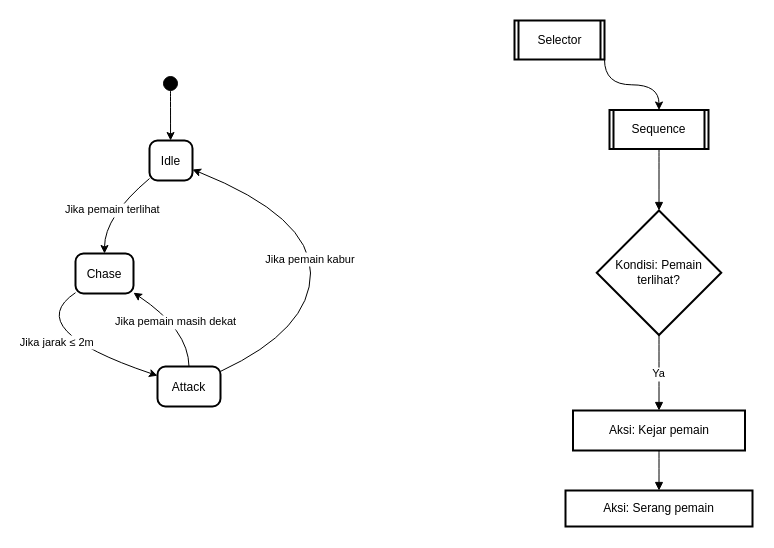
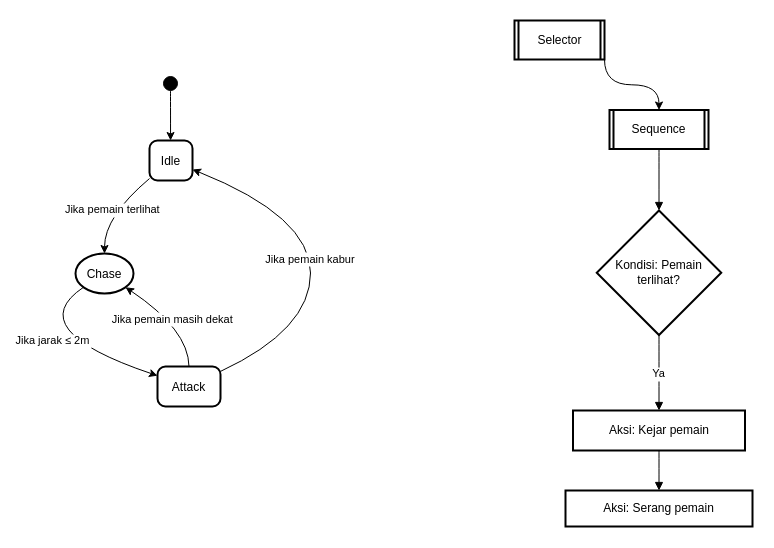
(105, 274) -> (105, 274)
